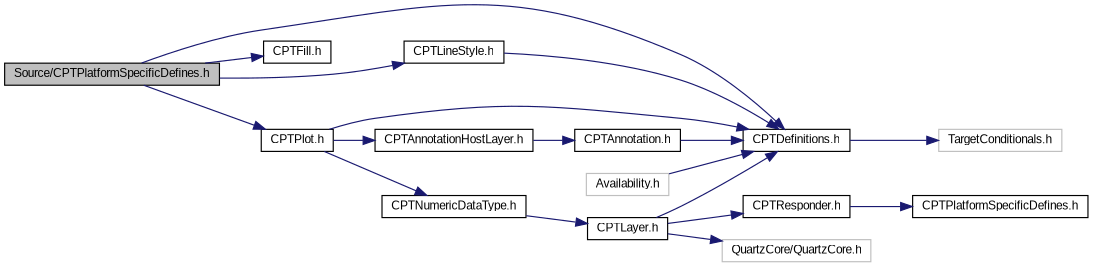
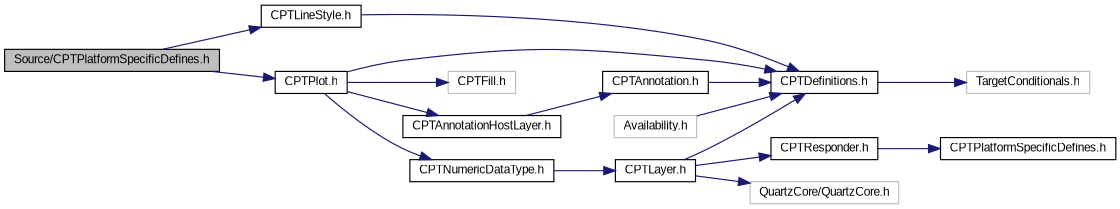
(470, 5) -> none
(297, 52) -> (482, 82)
(228, 60) -> (392, 82)
